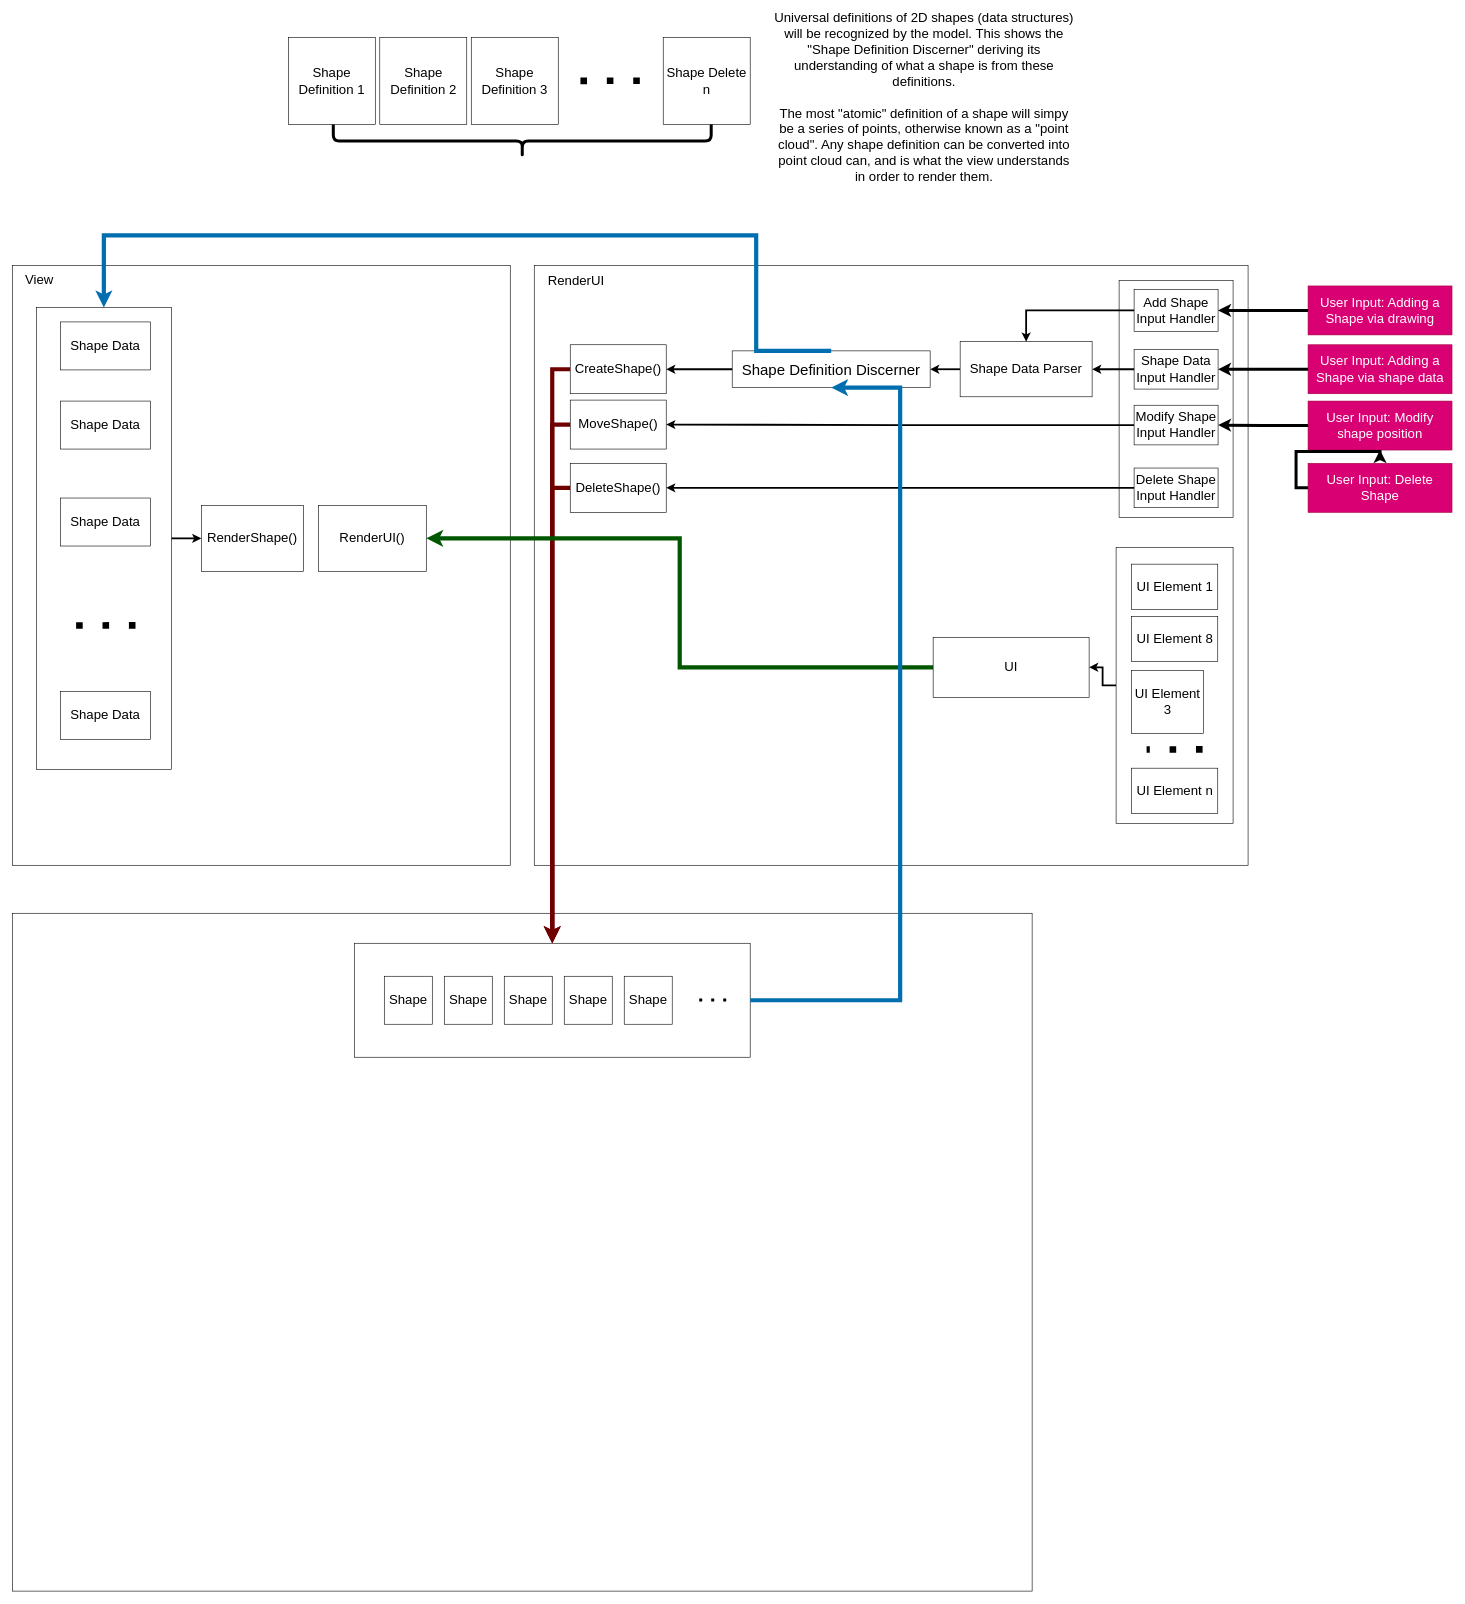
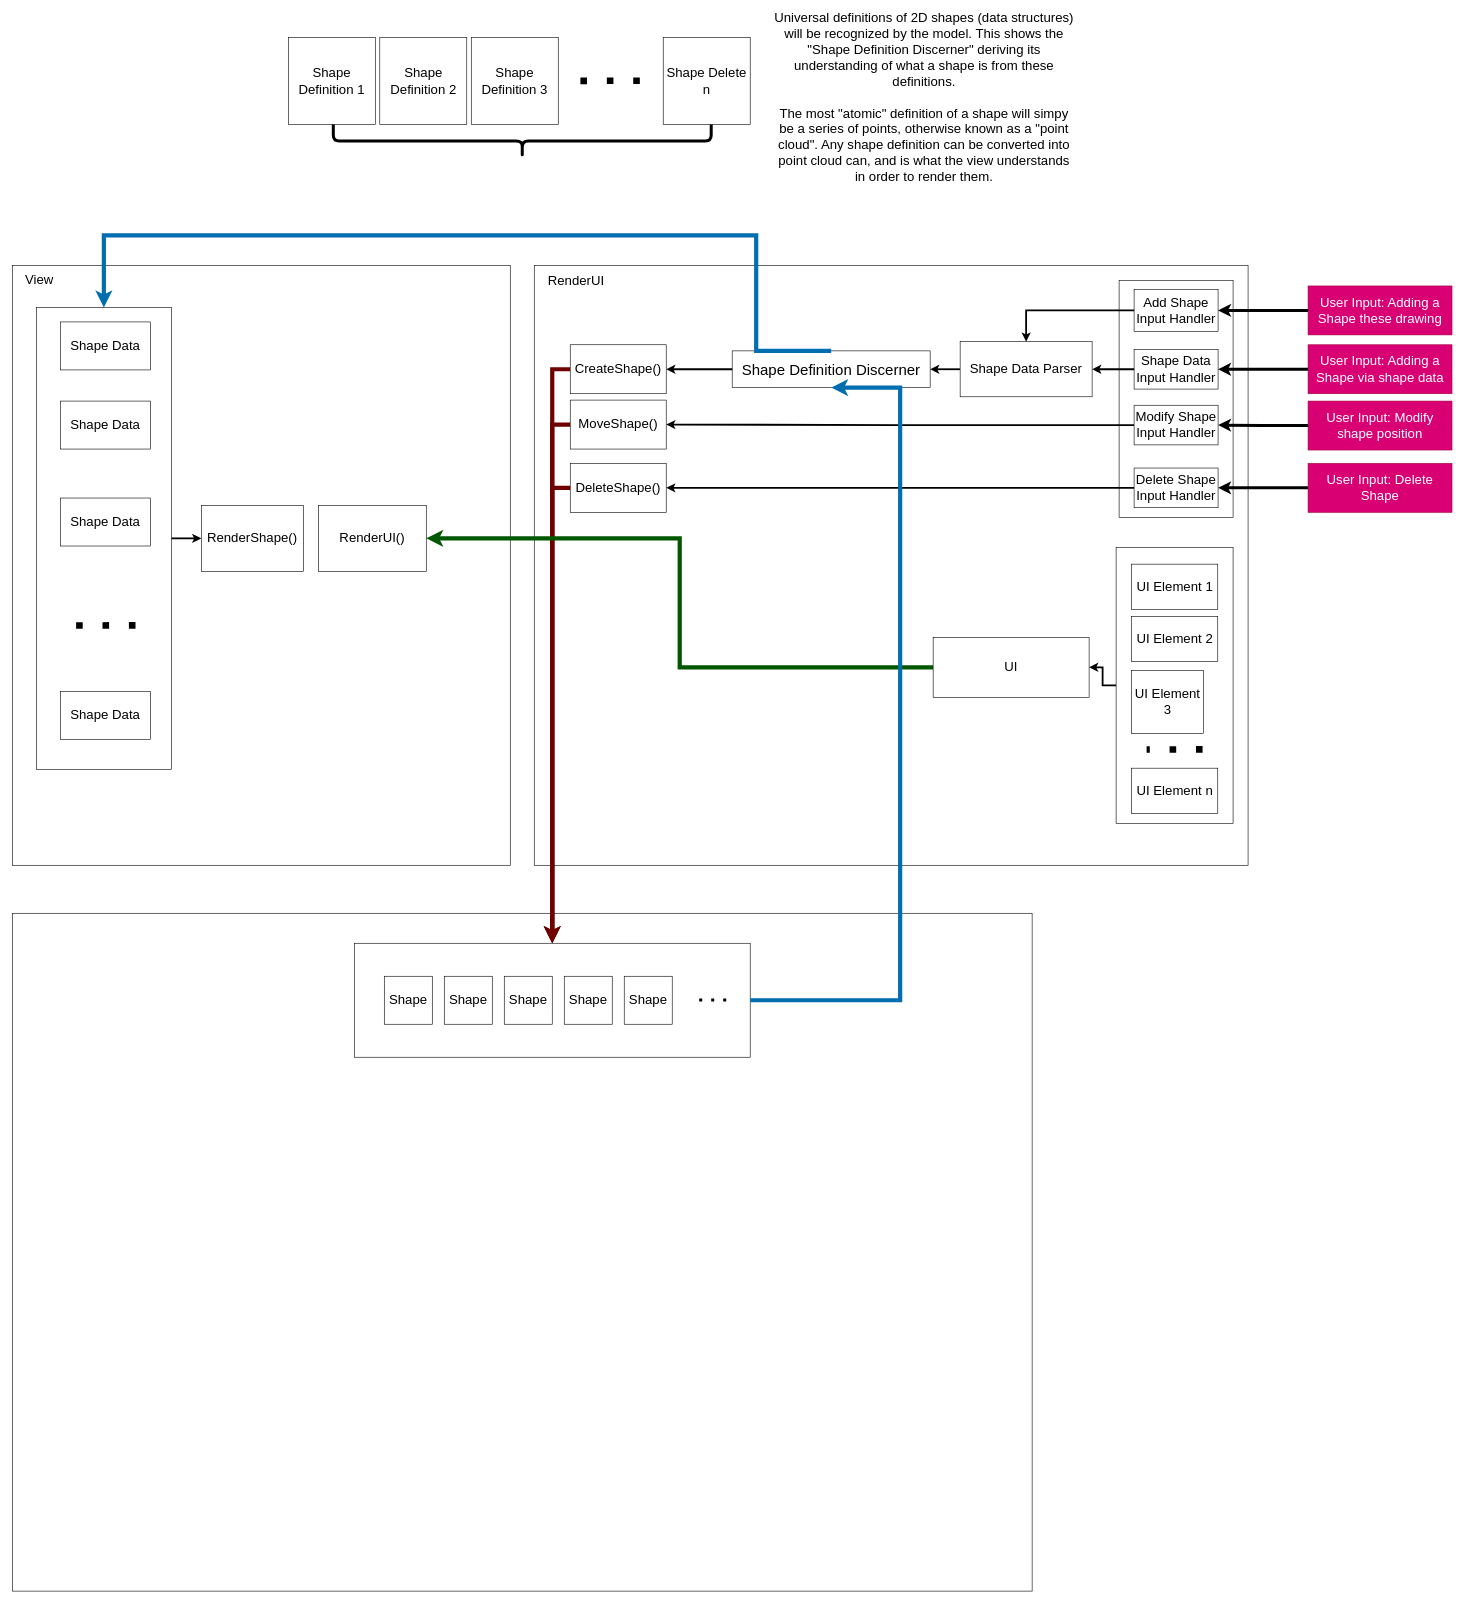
(1380, 311) -> (1380, 311)
(1323, 452) -> (1262, 488)
(1175, 639) -> (1175, 639)
